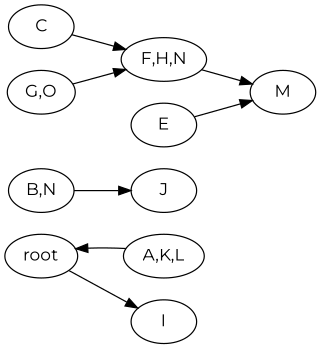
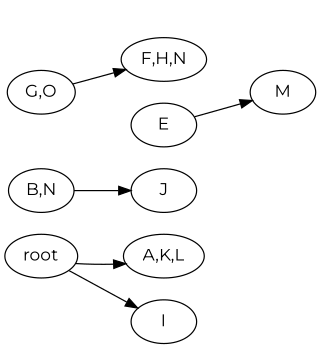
(41, 27) -> none
(221, 75) -> none
(107, 248) -> (95, 264)
